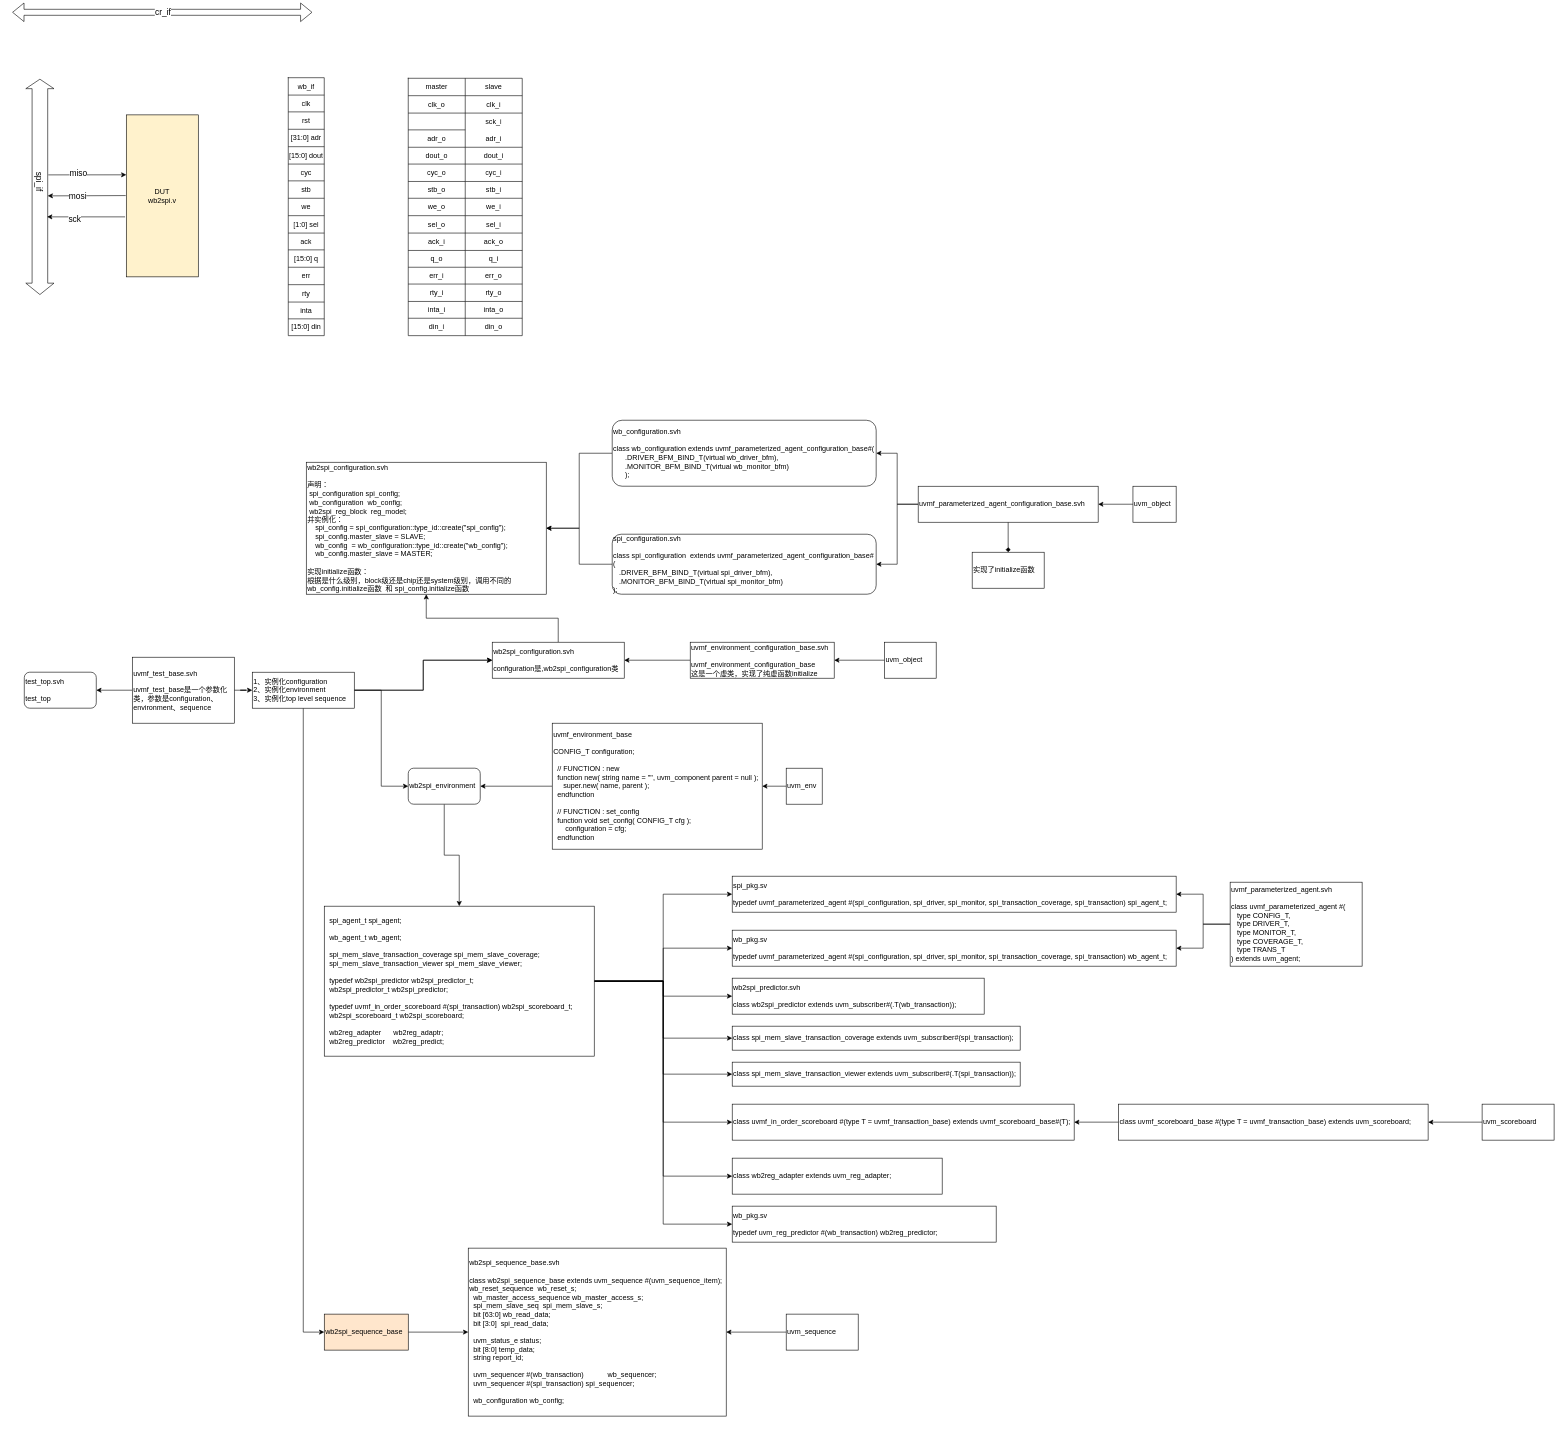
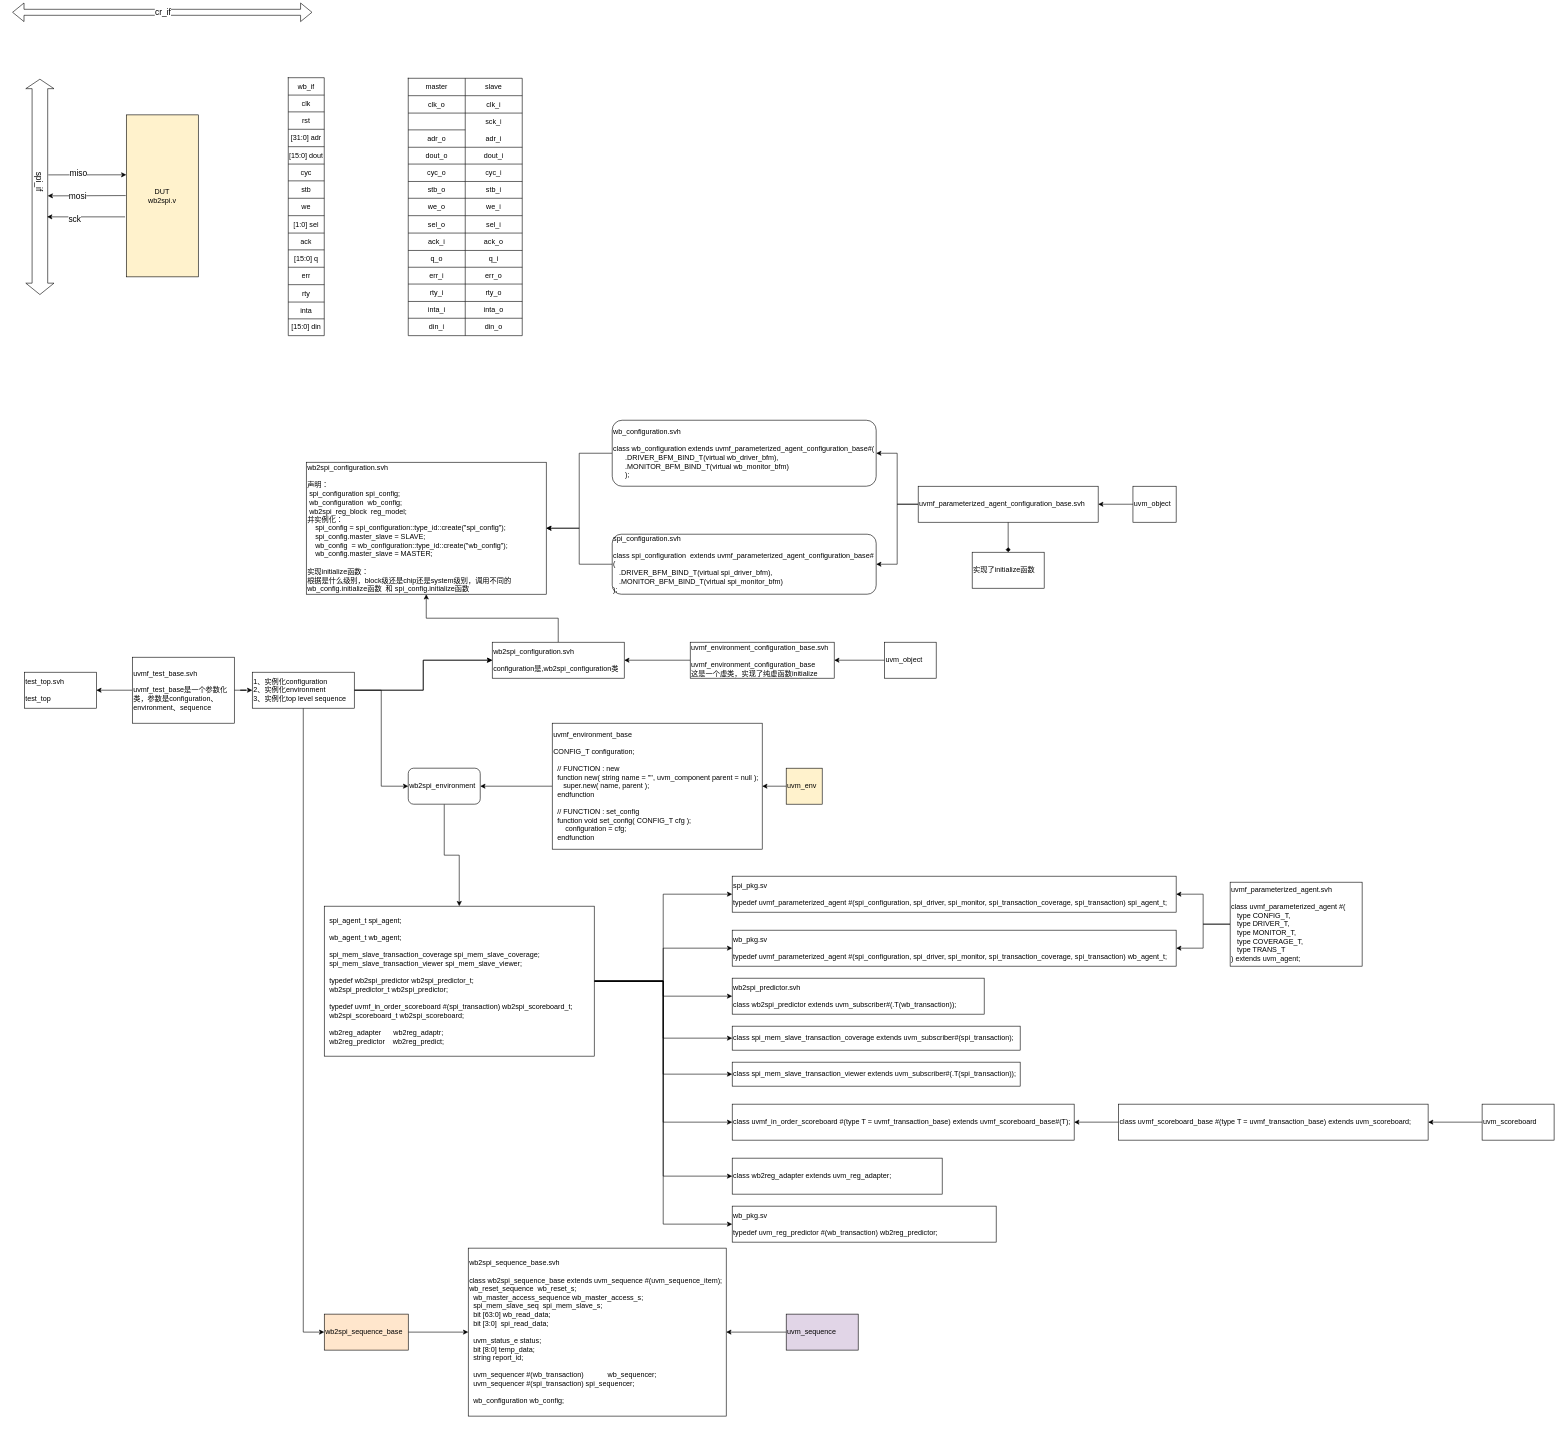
(60, 690) -> (60, 690)
(804, 786) -> (804, 786)
(822, 1332) -> (822, 1332)
